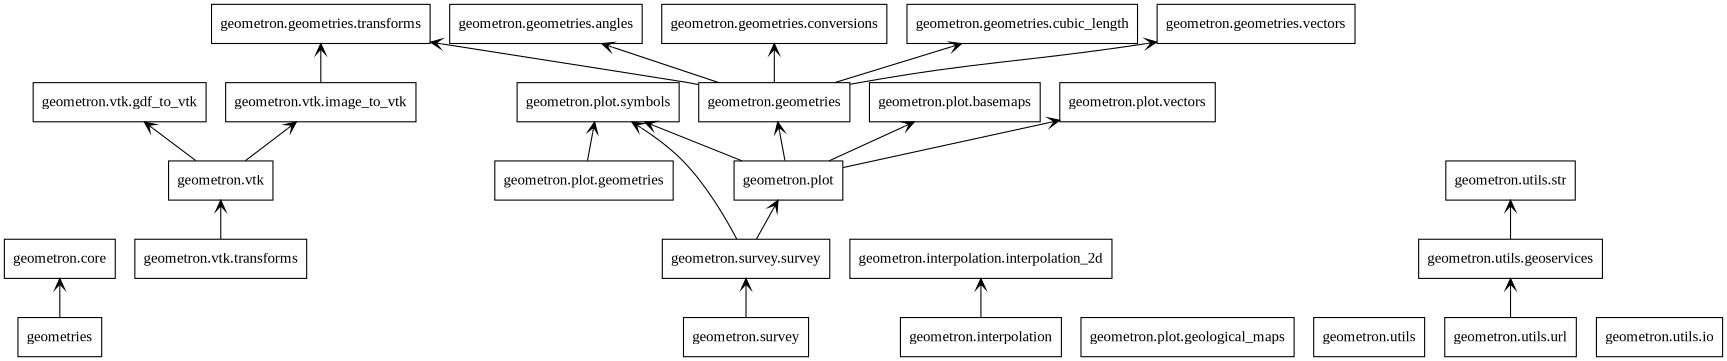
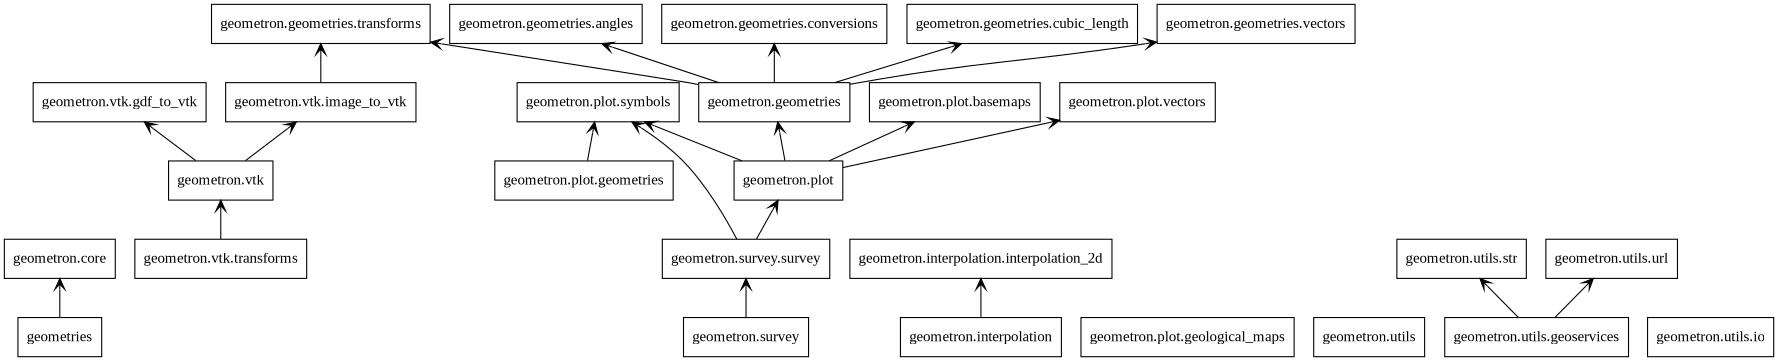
(1511, 303) -> (1570, 302)
